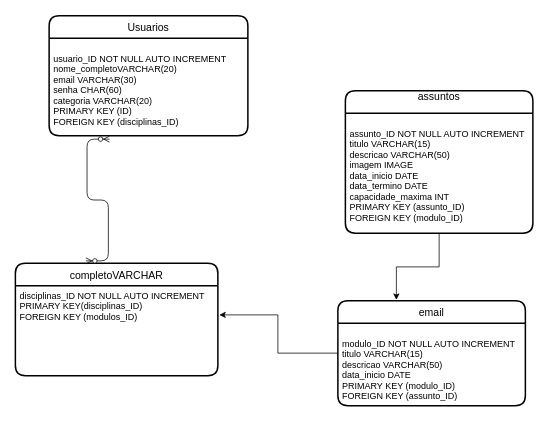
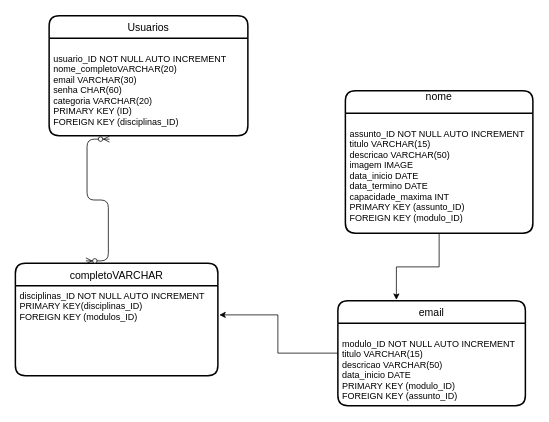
(439, 96) -> (439, 96)
